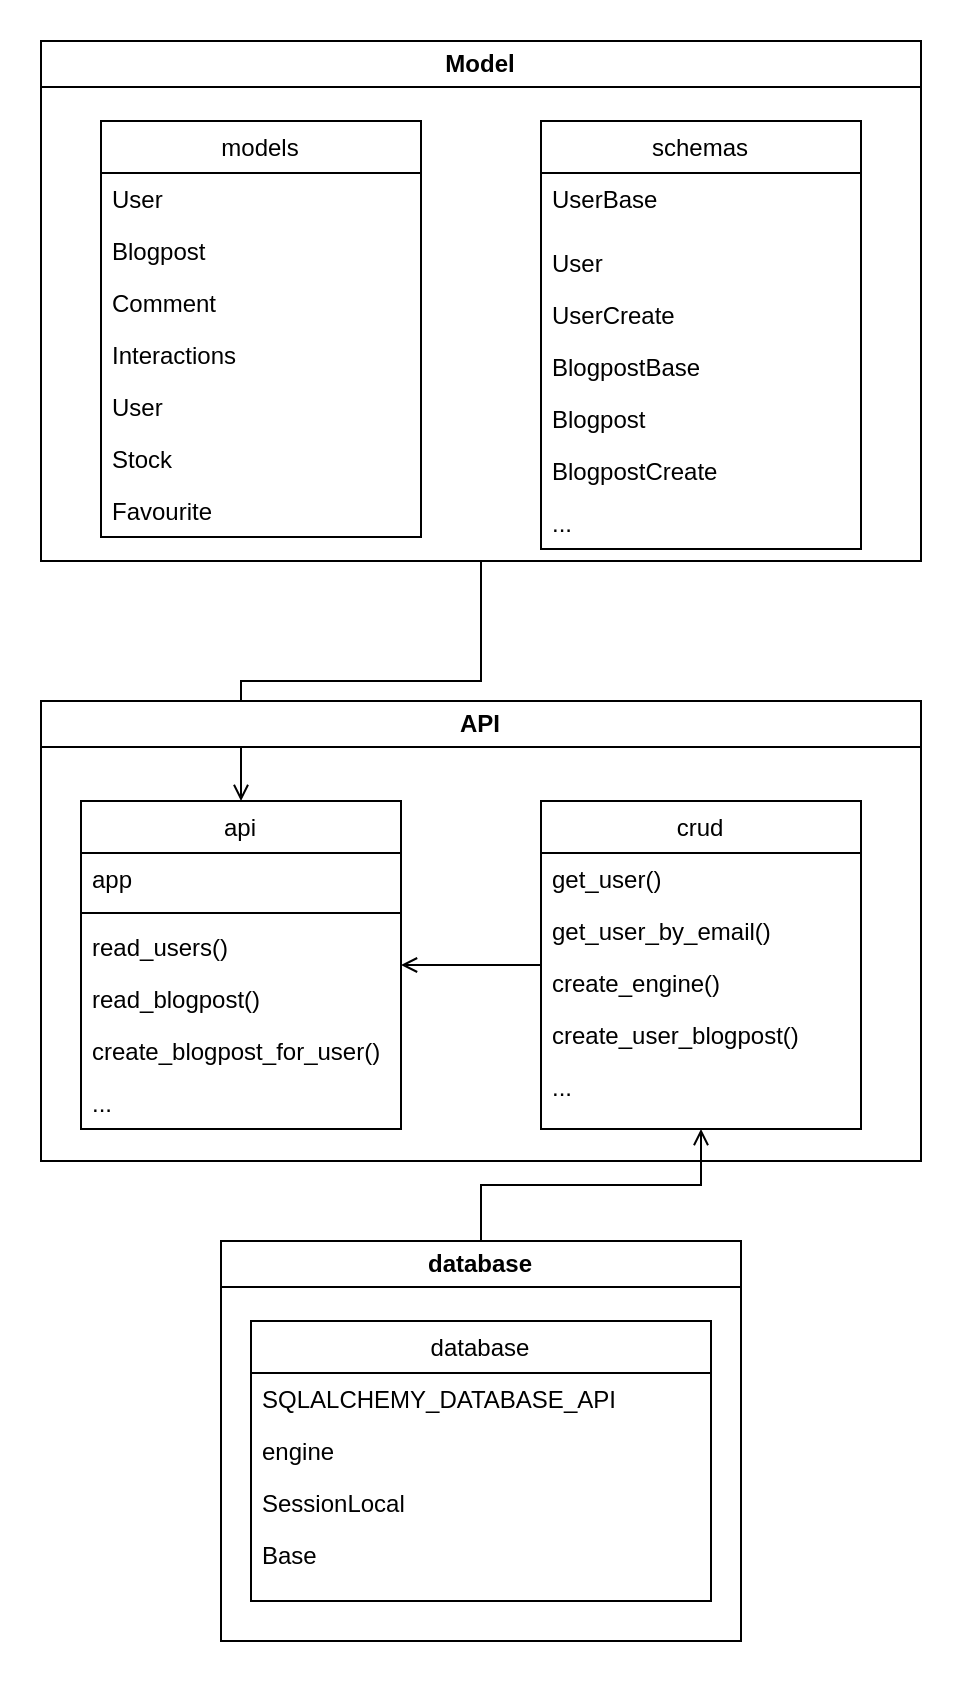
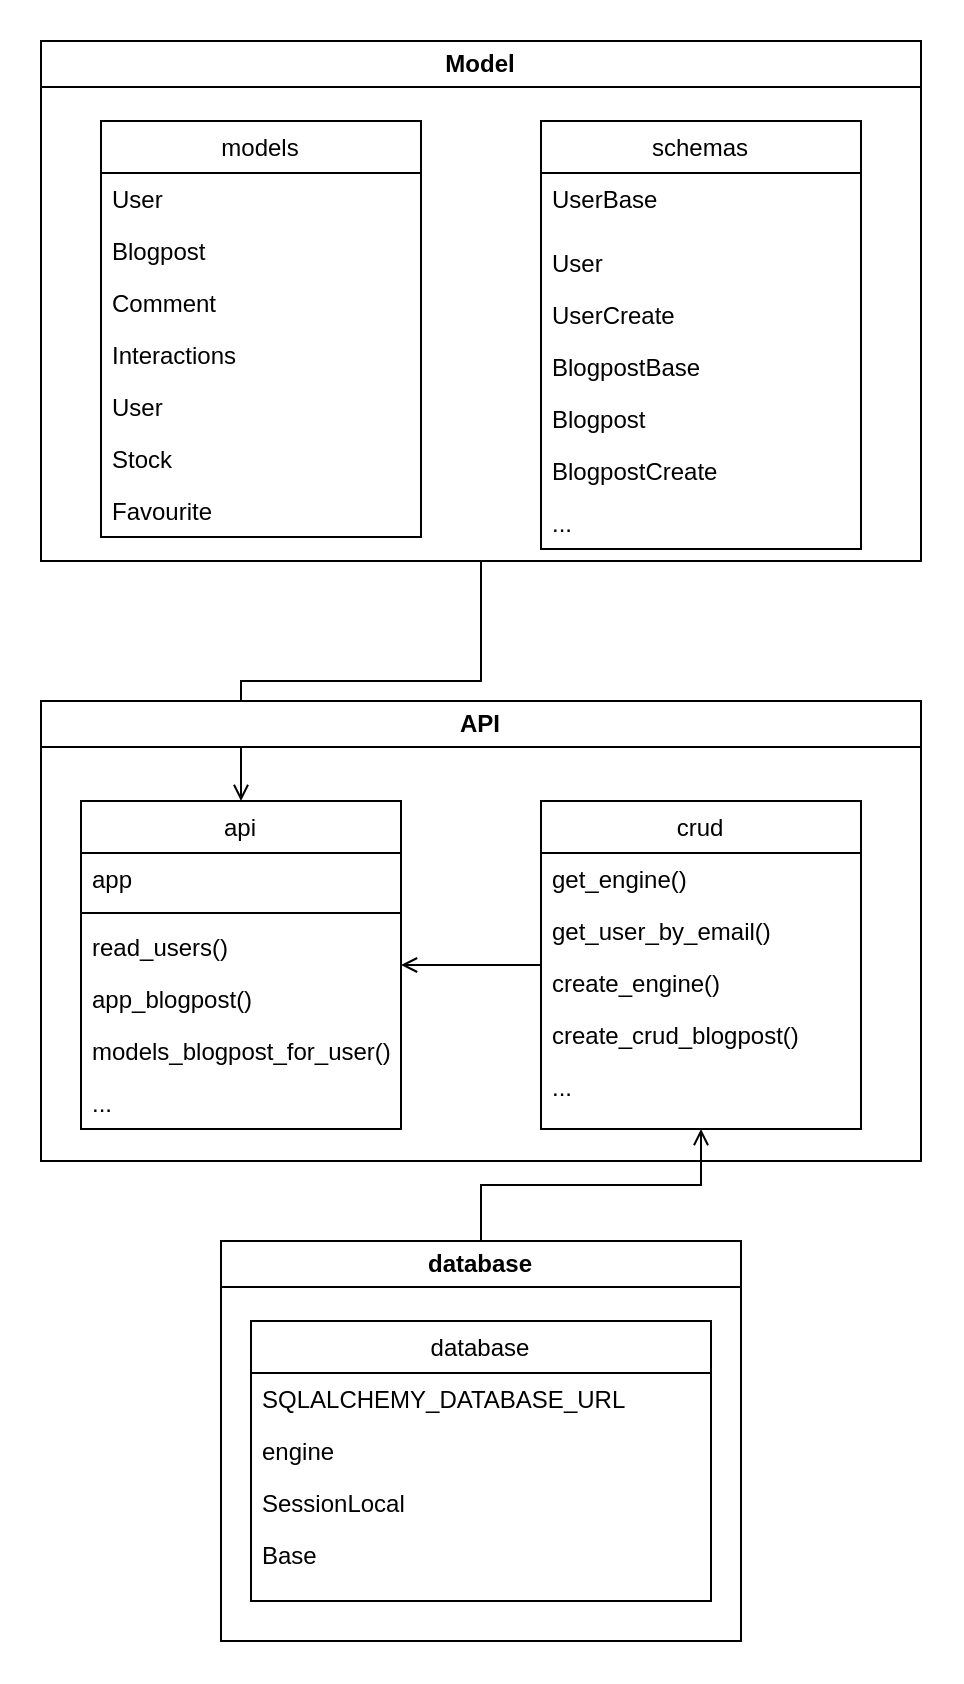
(619, 880) -> (630, 880)
(190, 1000) -> (183, 1000)
(697, 1036) -> (697, 1036)
(264, 1052) -> (260, 1052)
(417, 1400) -> (417, 1400)
